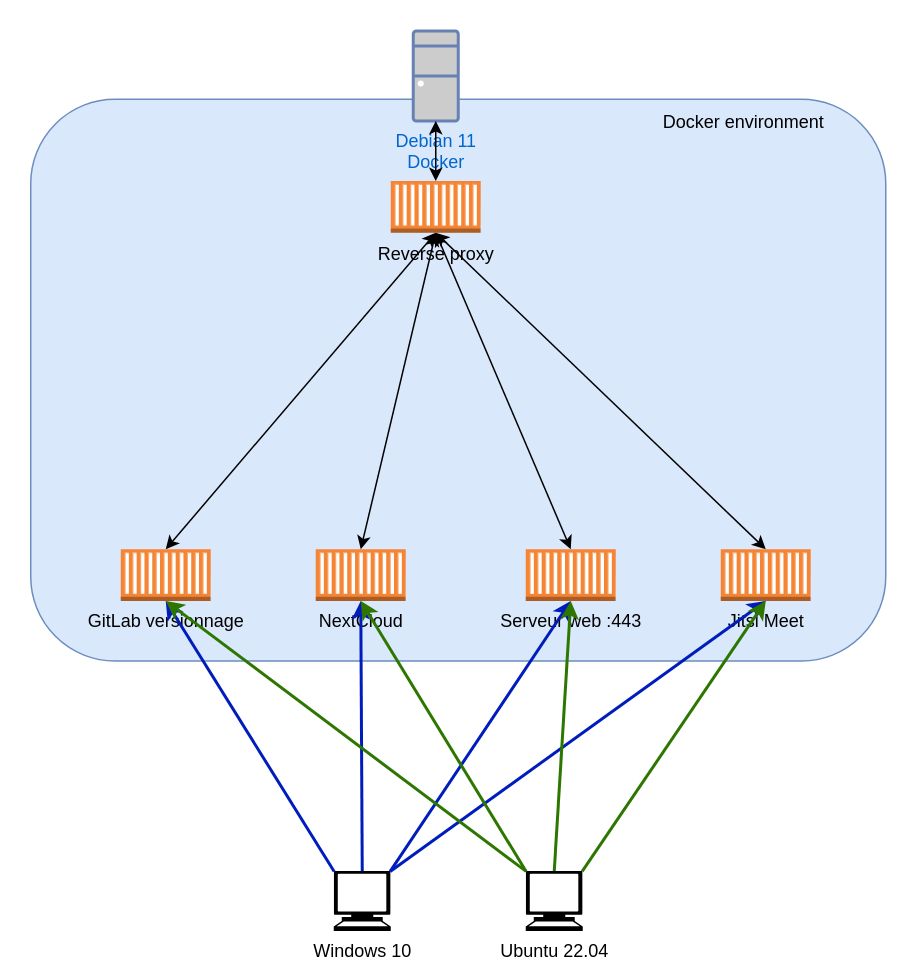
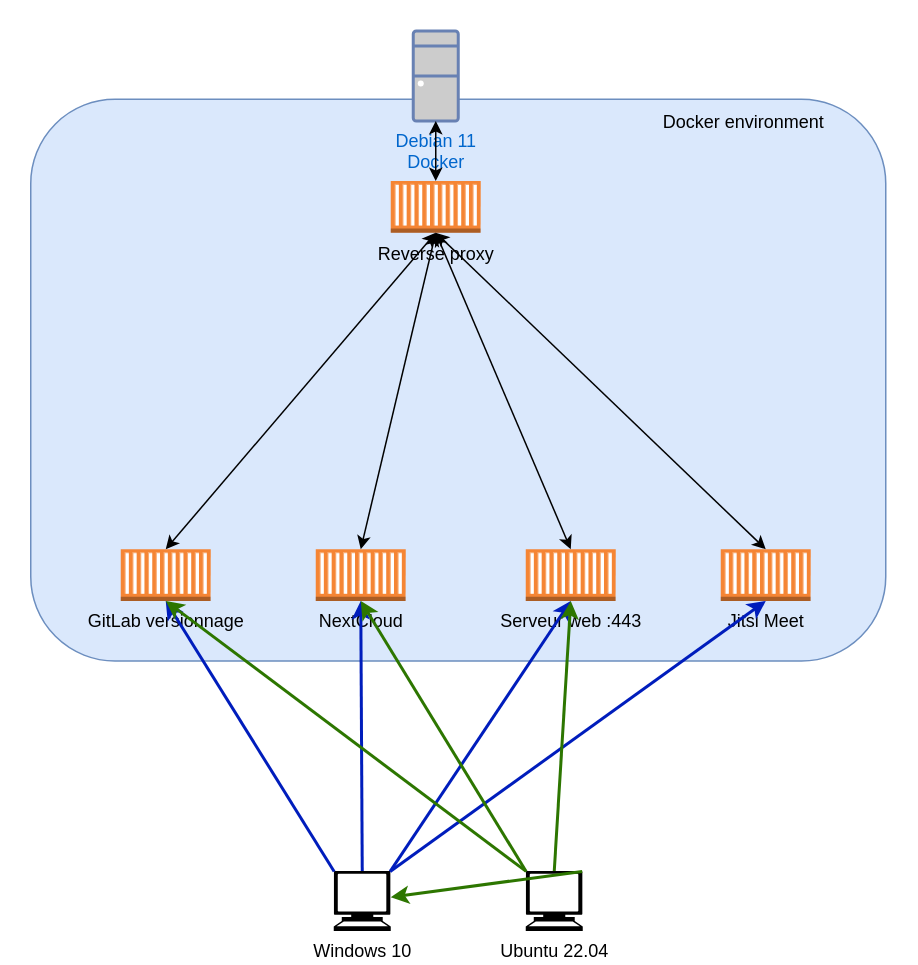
(670, 741) -> (493, 883)
